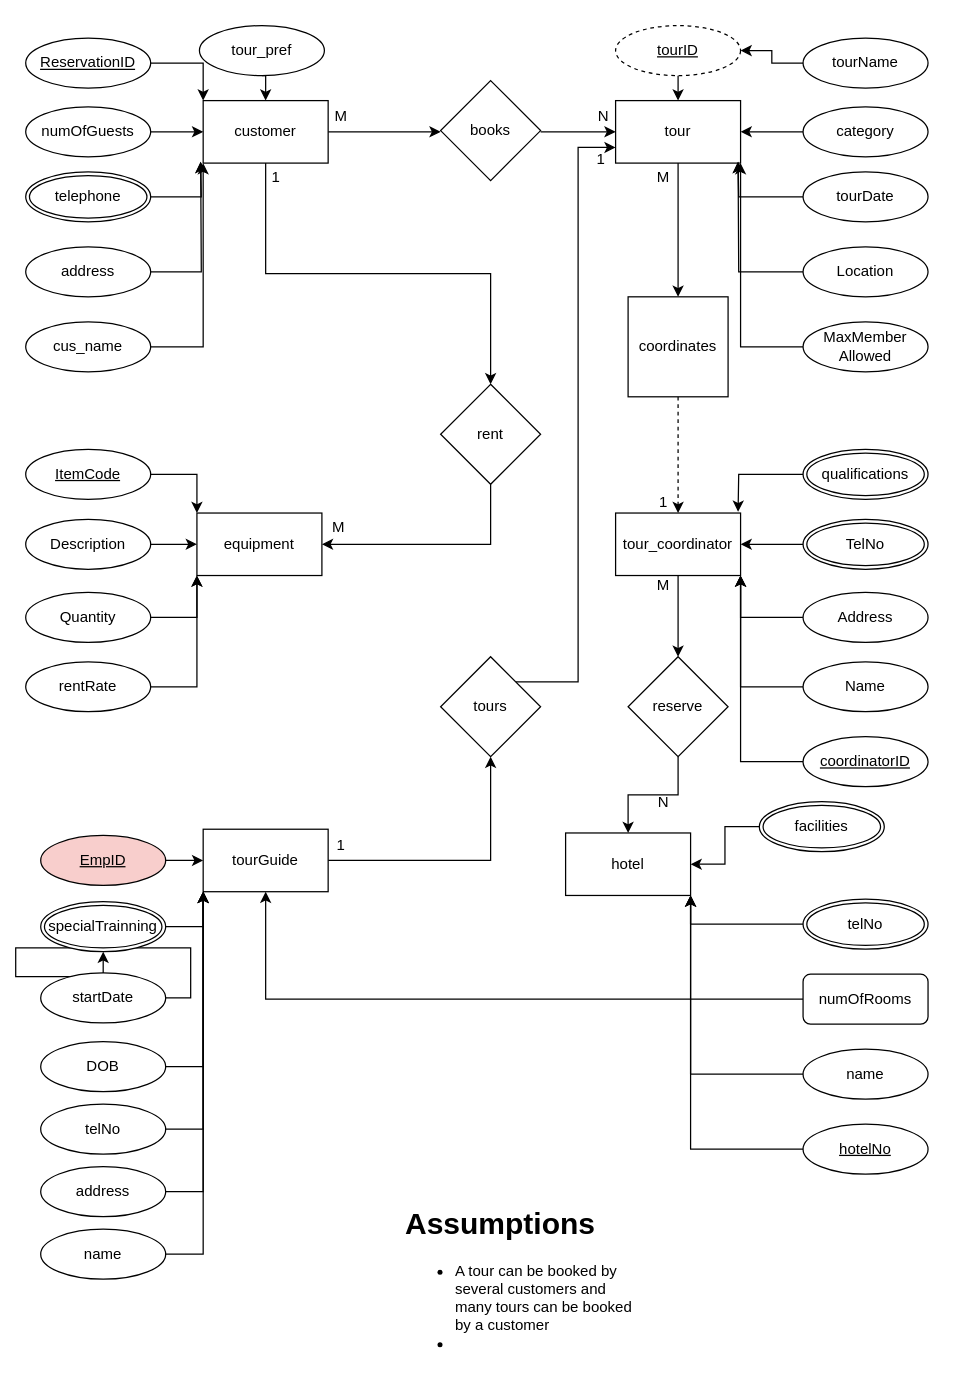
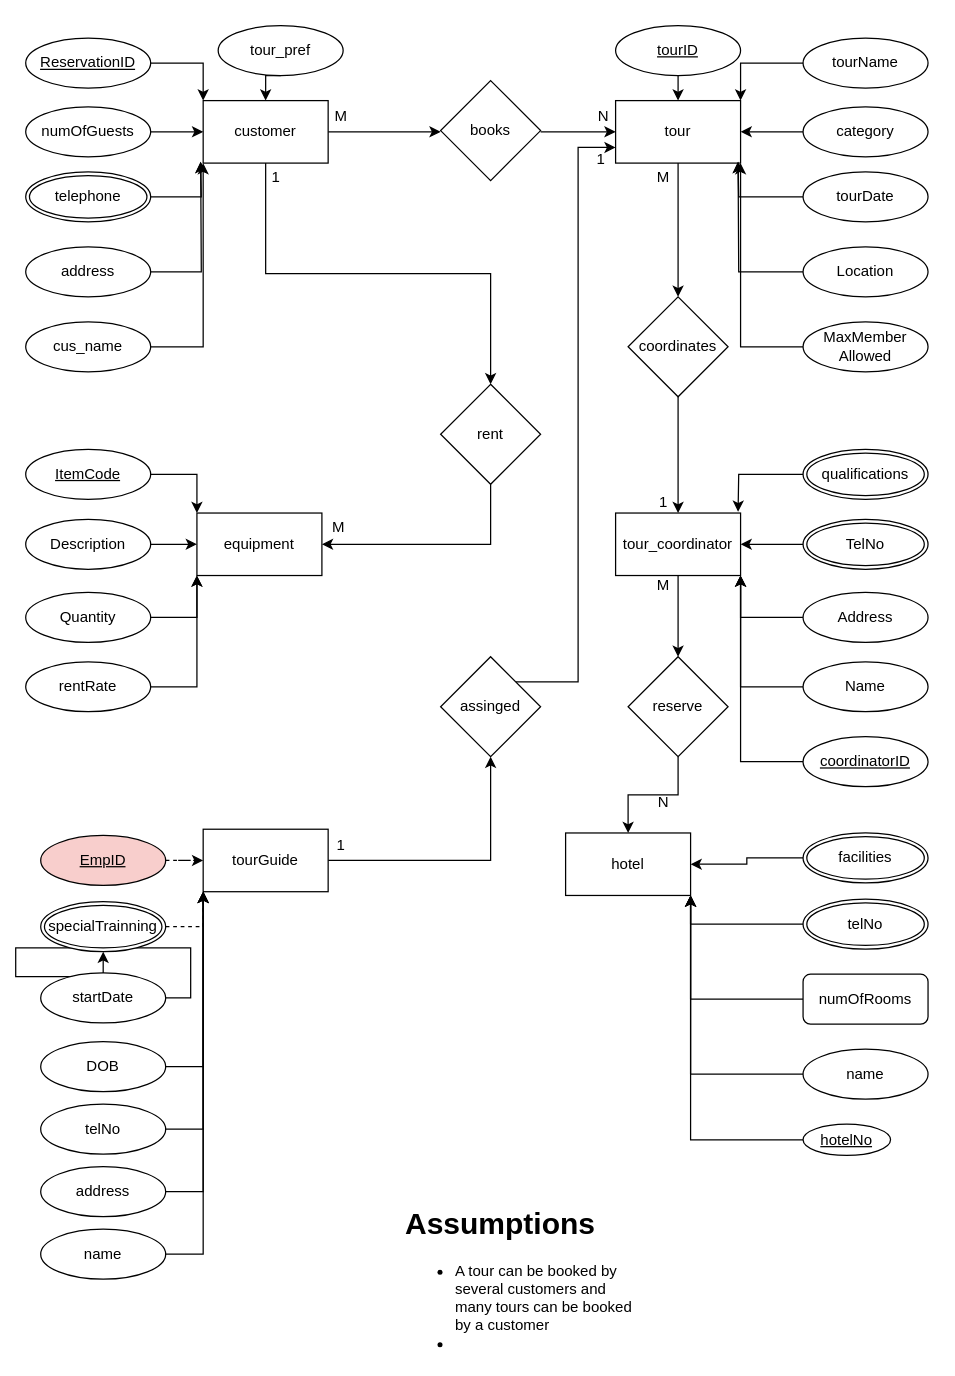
(262, 51) -> (281, 51)
(678, 51) -> (678, 51)
(767, 51) -> (743, 63)
(678, 347) -> (678, 347)
(678, 450) -> (678, 450)
(491, 707) -> (491, 707)
(822, 827) -> (866, 858)
(173, 861) -> (173, 861)
(183, 927) -> (183, 927)
(427, 999) -> (693, 999)
(866, 1149) -> (847, 1140)
